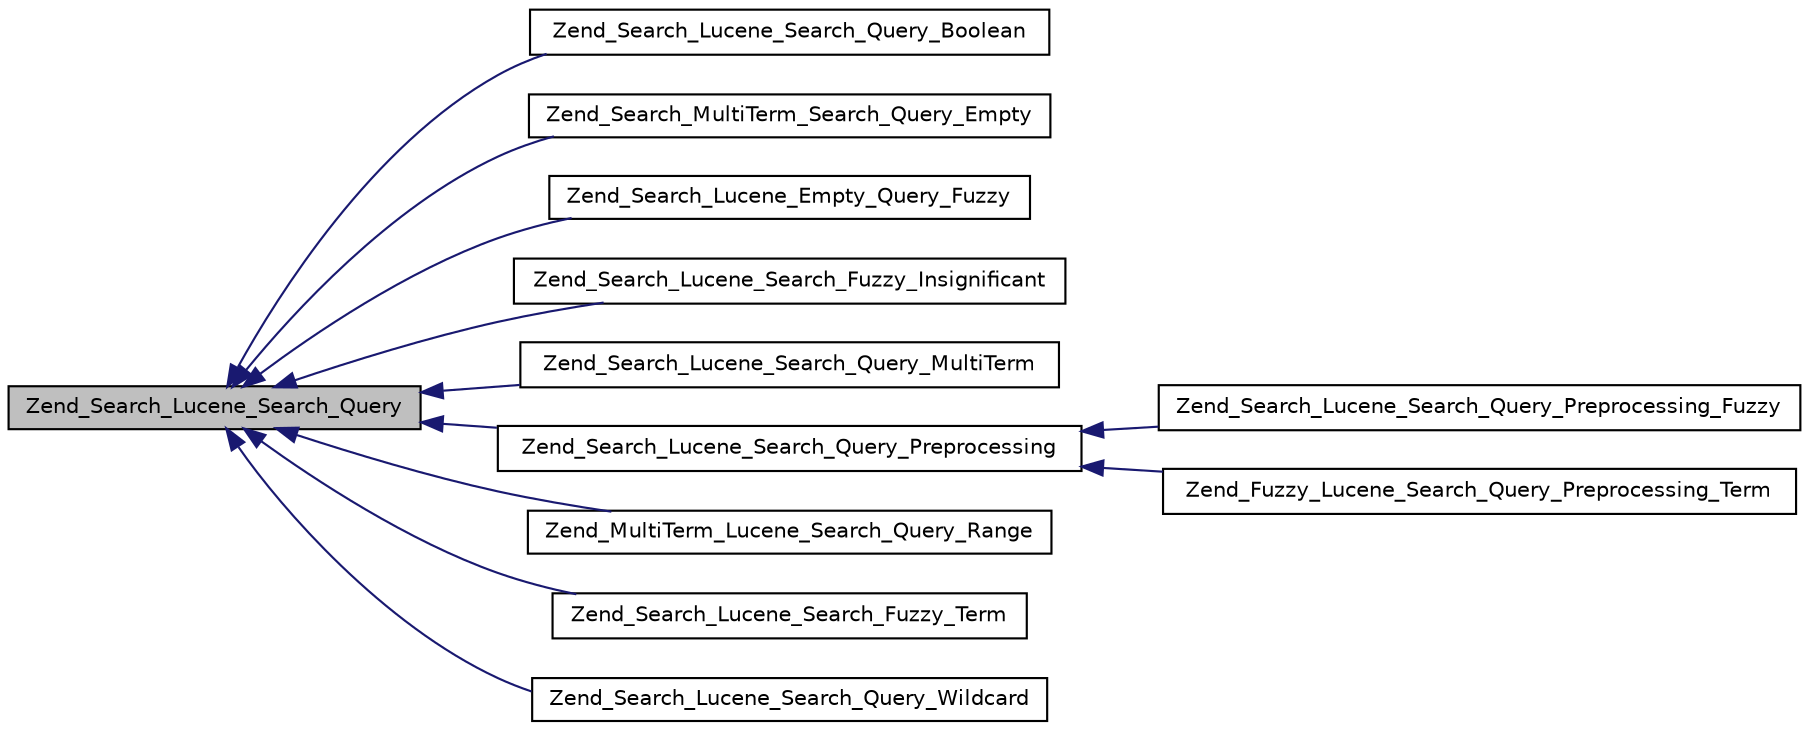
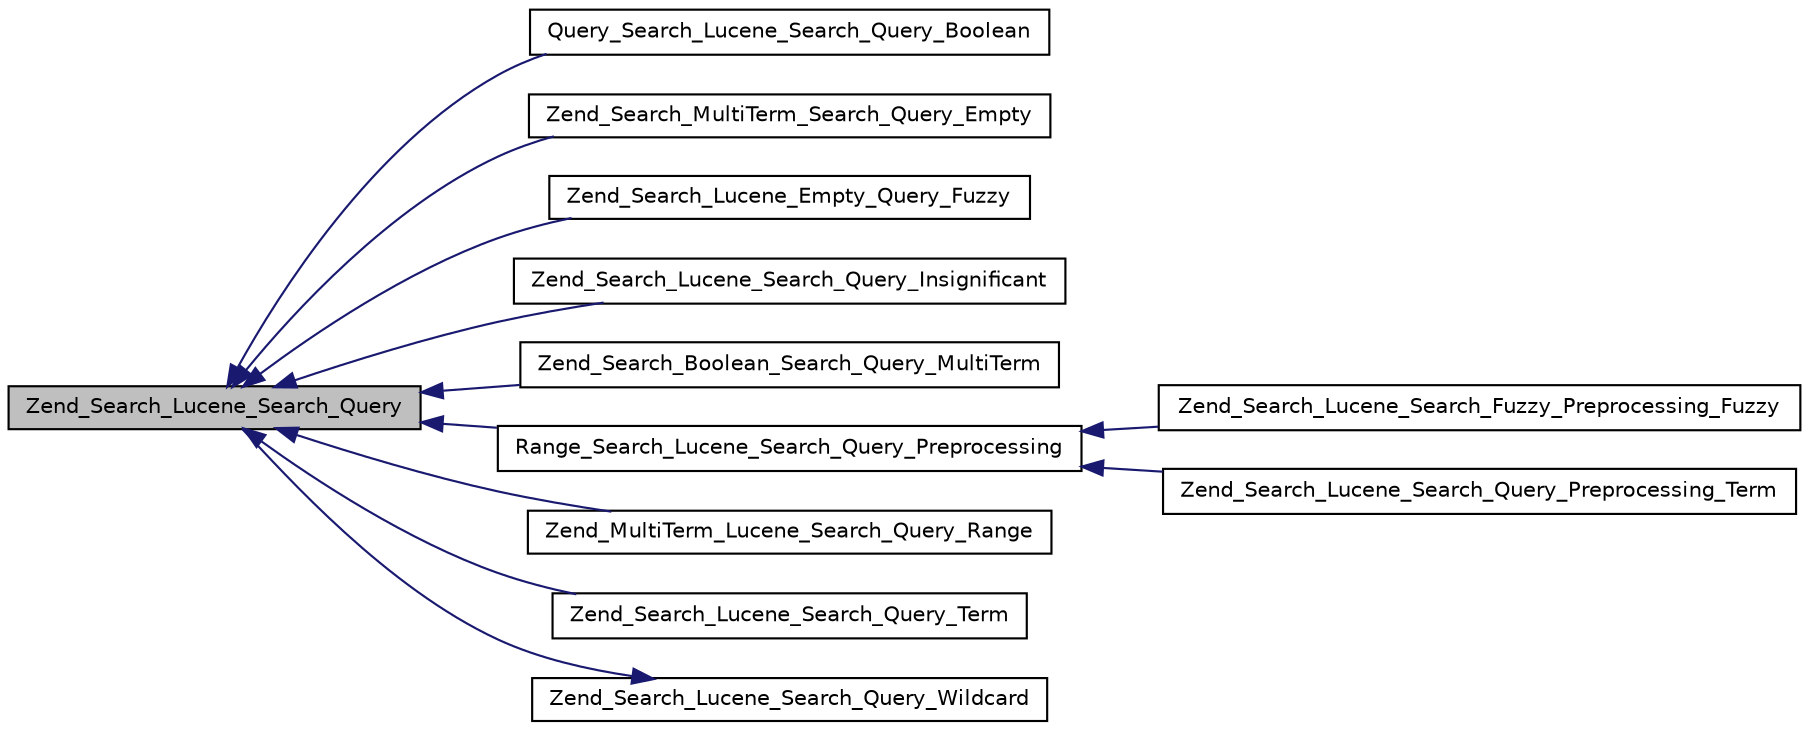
(790, 32) -> (790, 32)
(790, 281) -> (790, 281)
(790, 365) -> (790, 365)
(1480, 408) -> (1480, 408)
(790, 448) -> (790, 448)
(1480, 491) -> (1480, 491)
(368, 590) -> (415, 590)
(790, 616) -> (790, 616)
